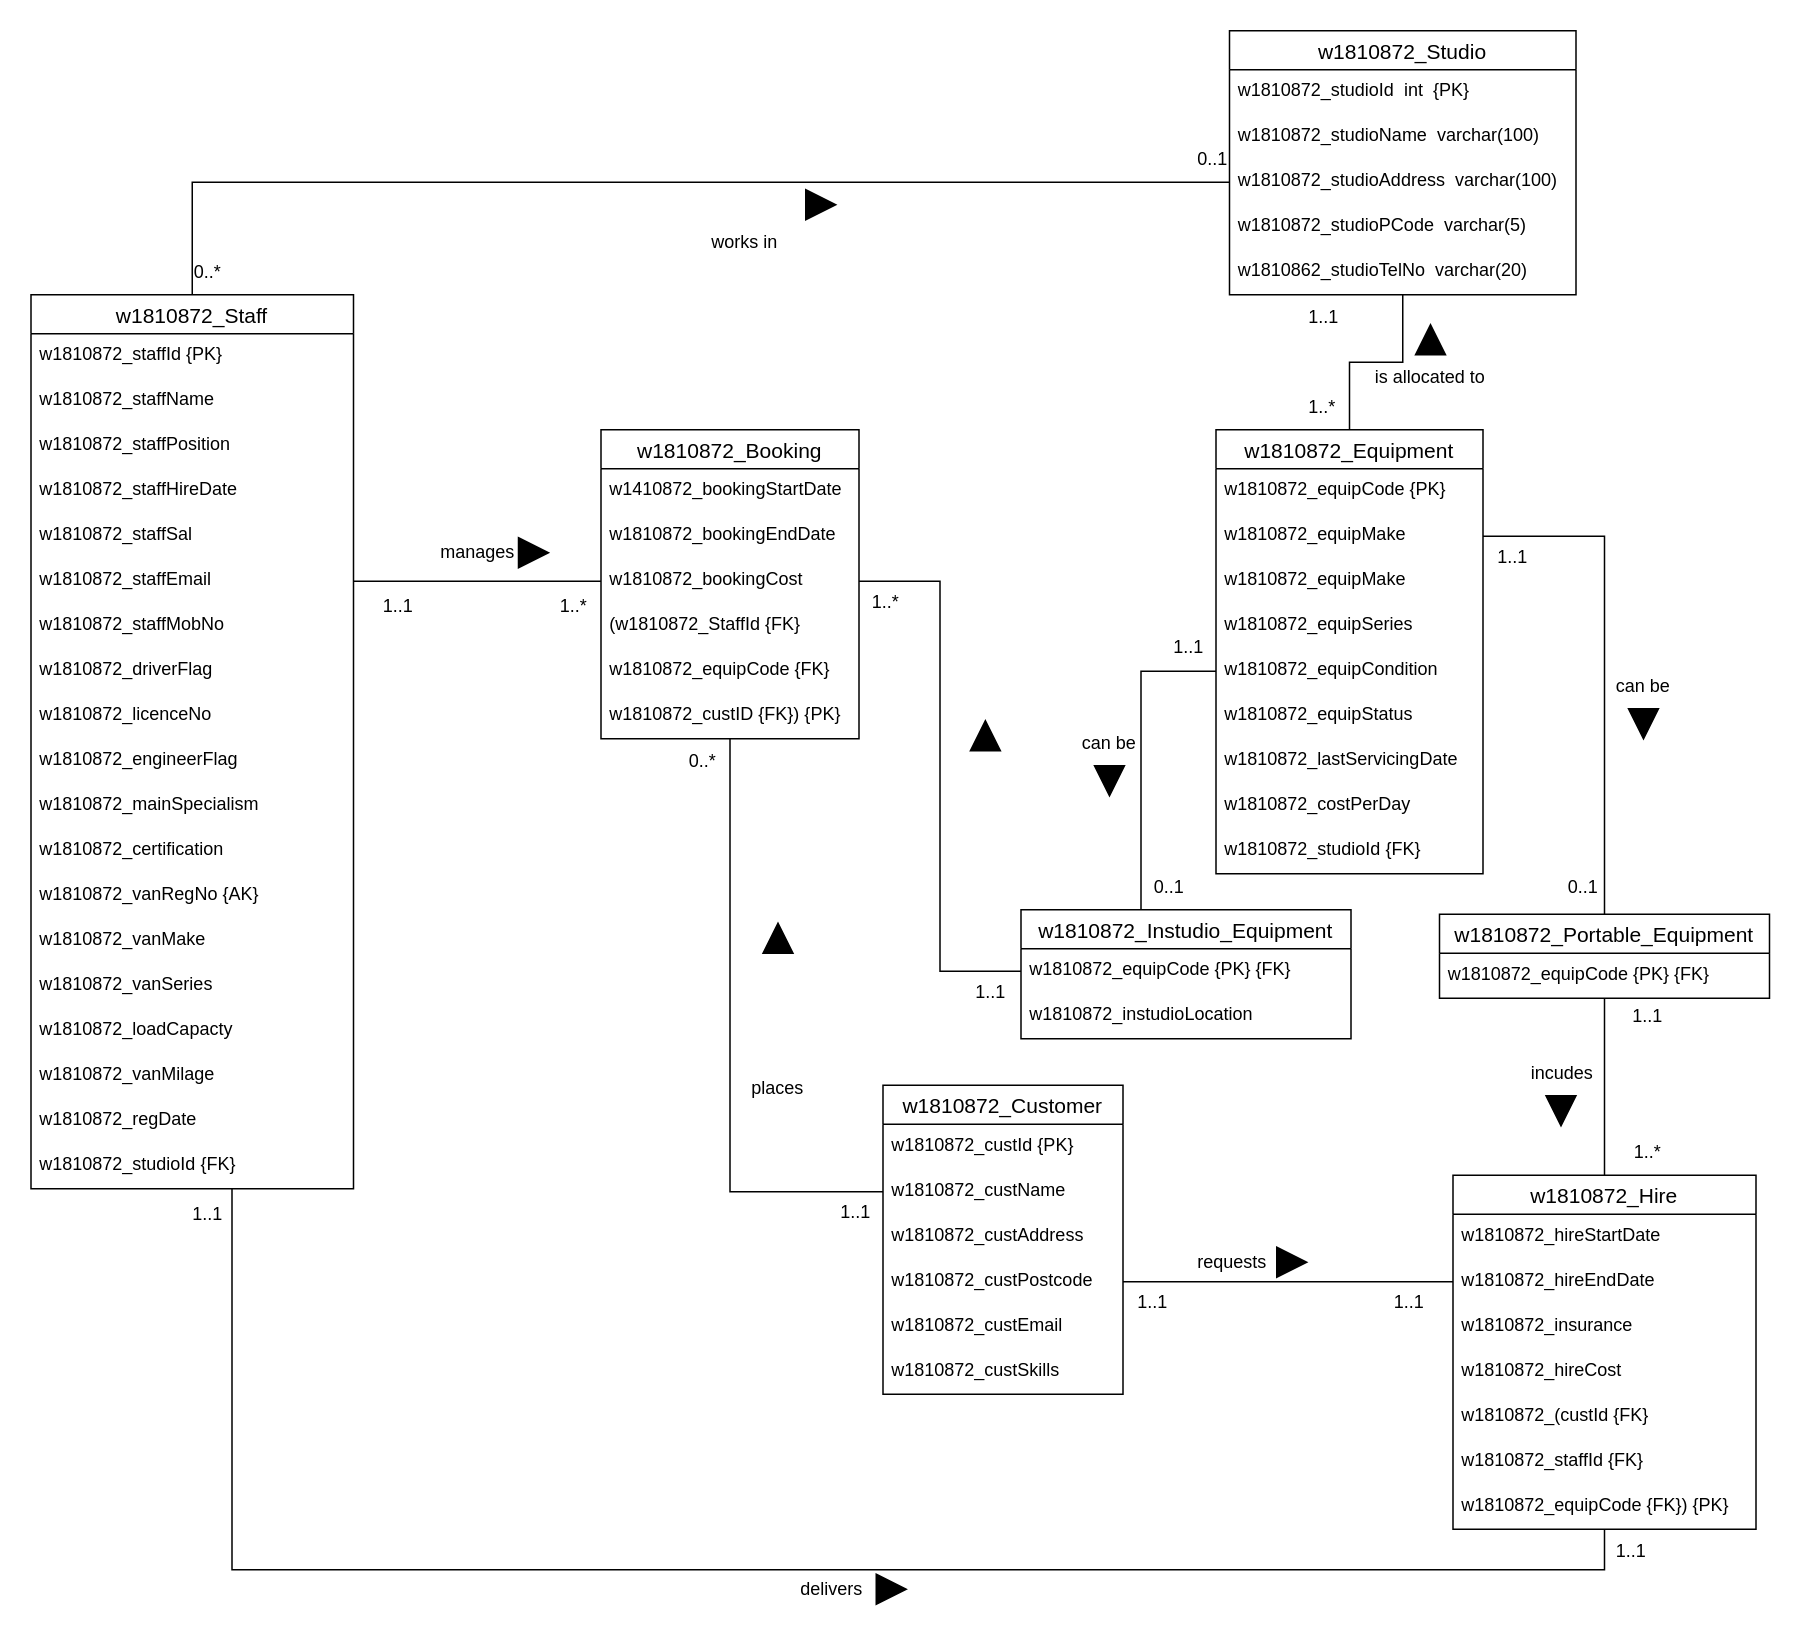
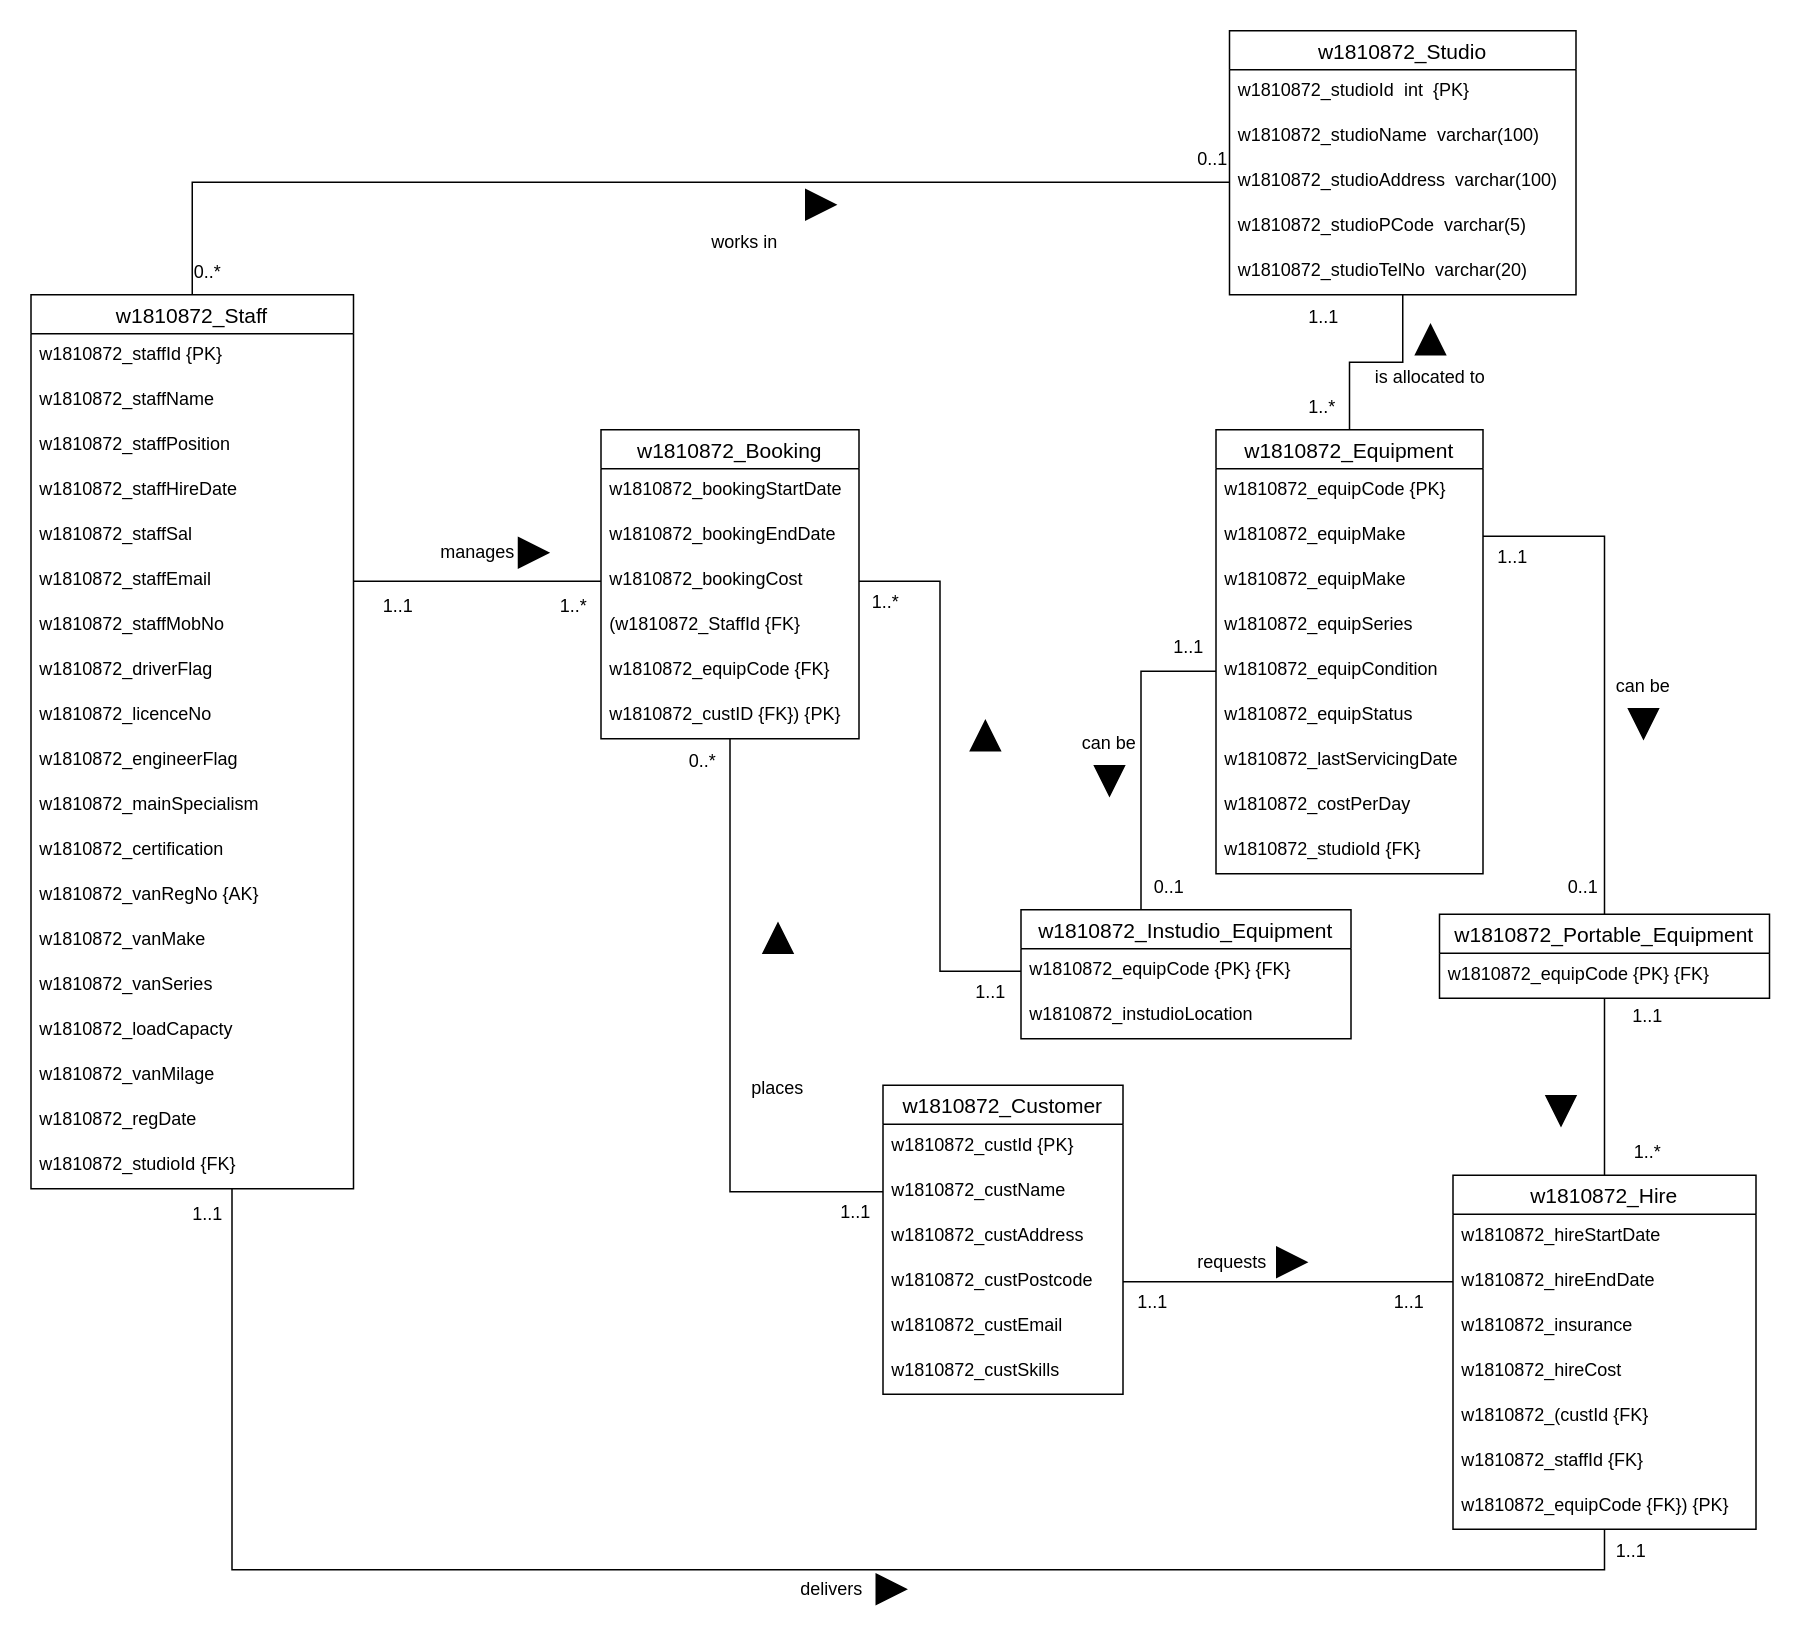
(1397, 270) -> (1397, 270)
(733, 489) -> (733, 489)
(1562, 1073) -> none
